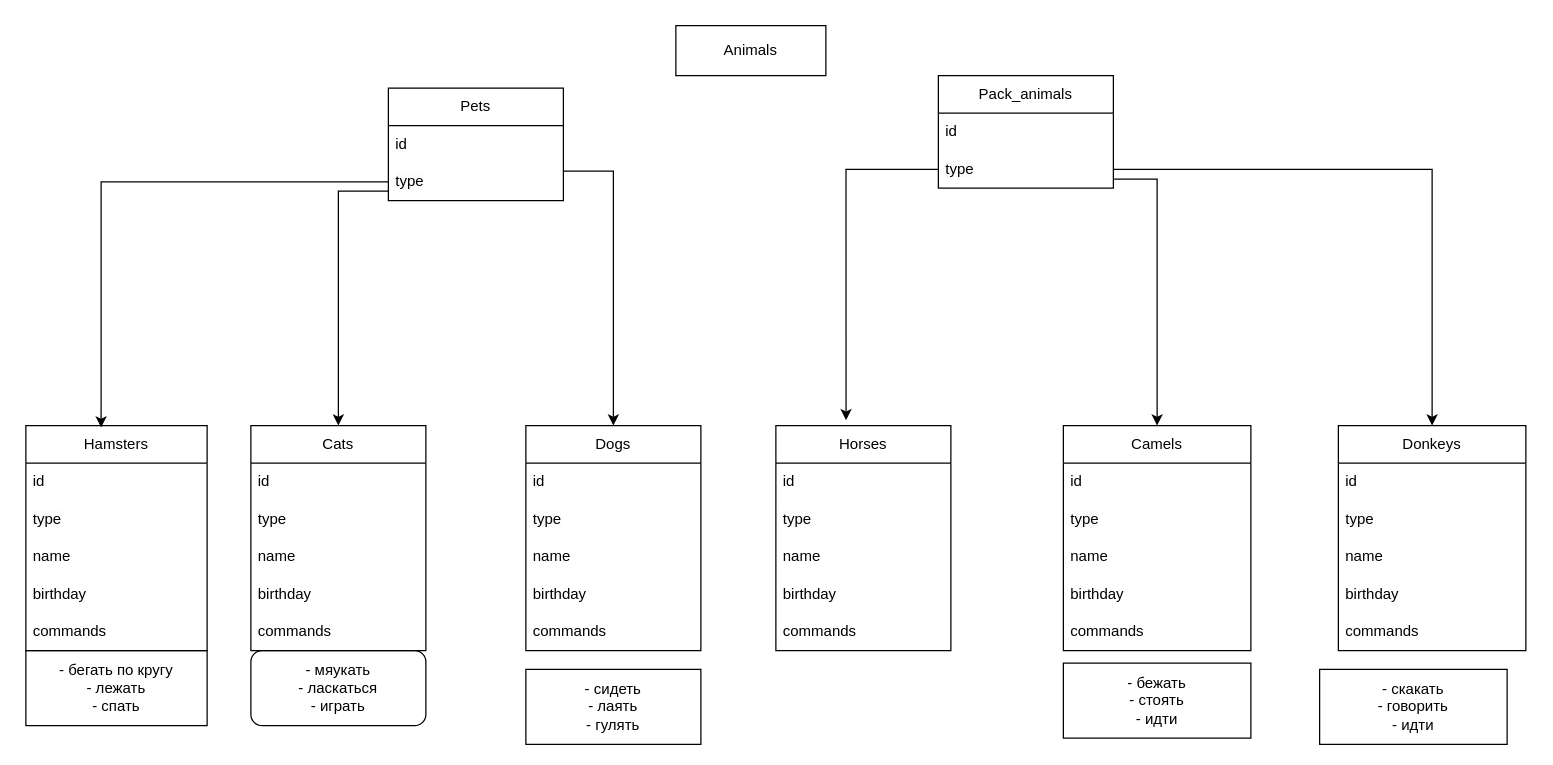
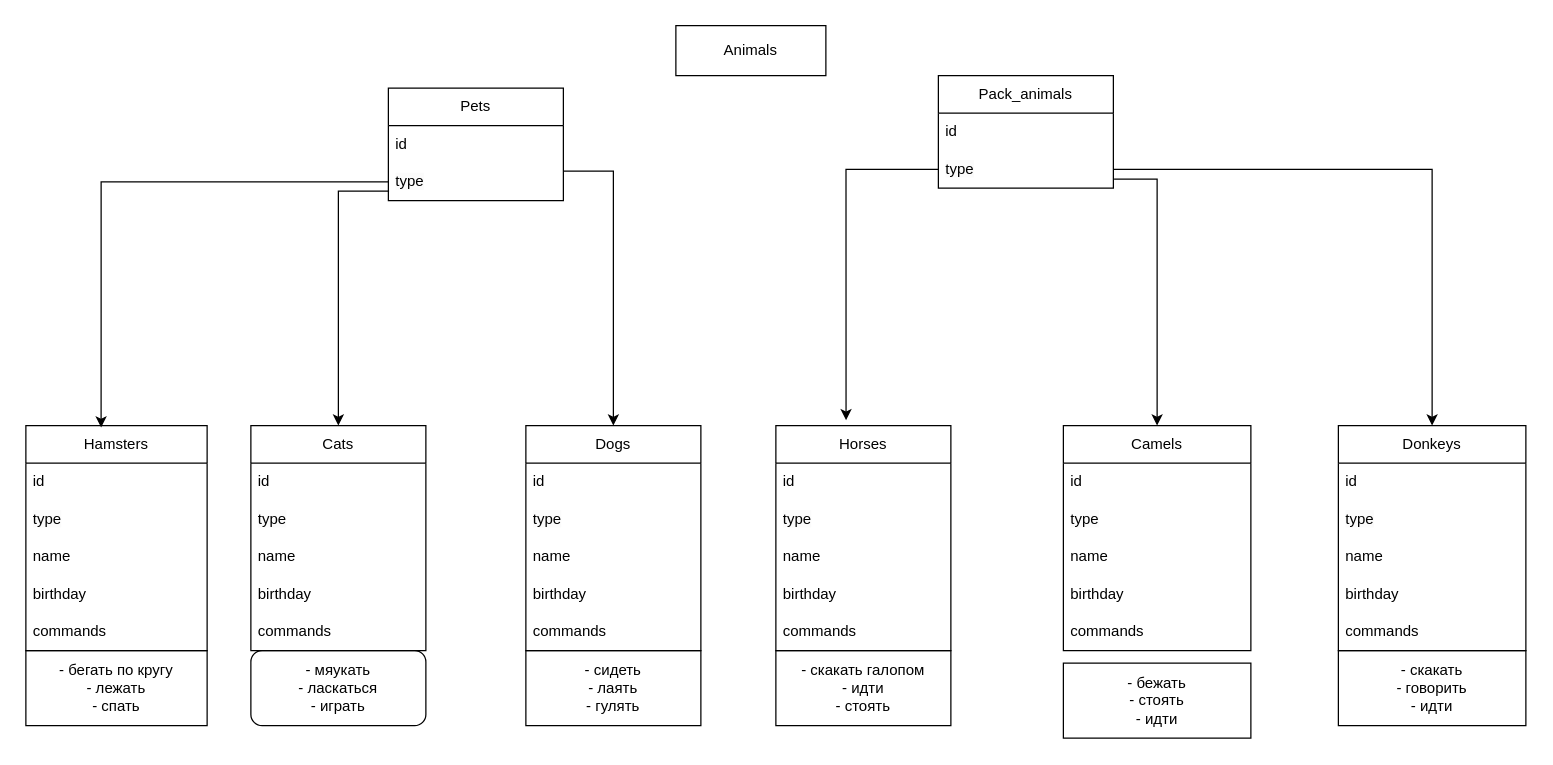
none -> (863, 688)
(613, 707) -> (613, 688)
(1413, 707) -> (1432, 688)
